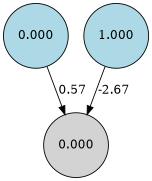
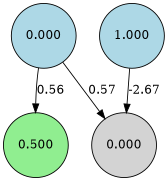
none -> (36, 145)
